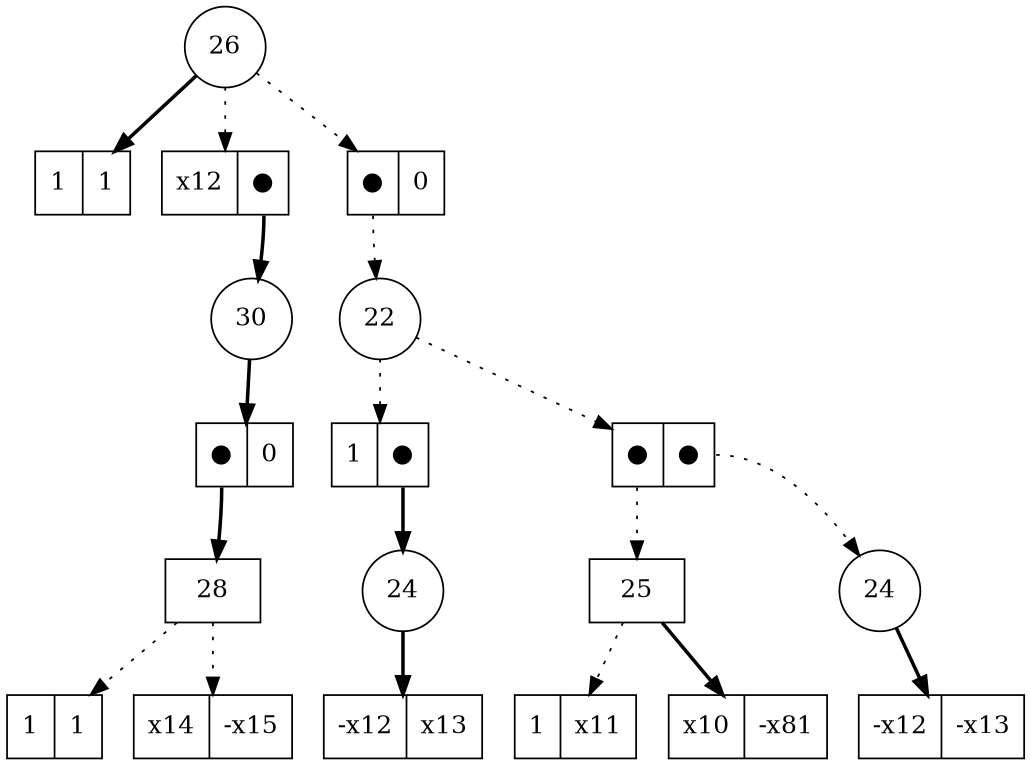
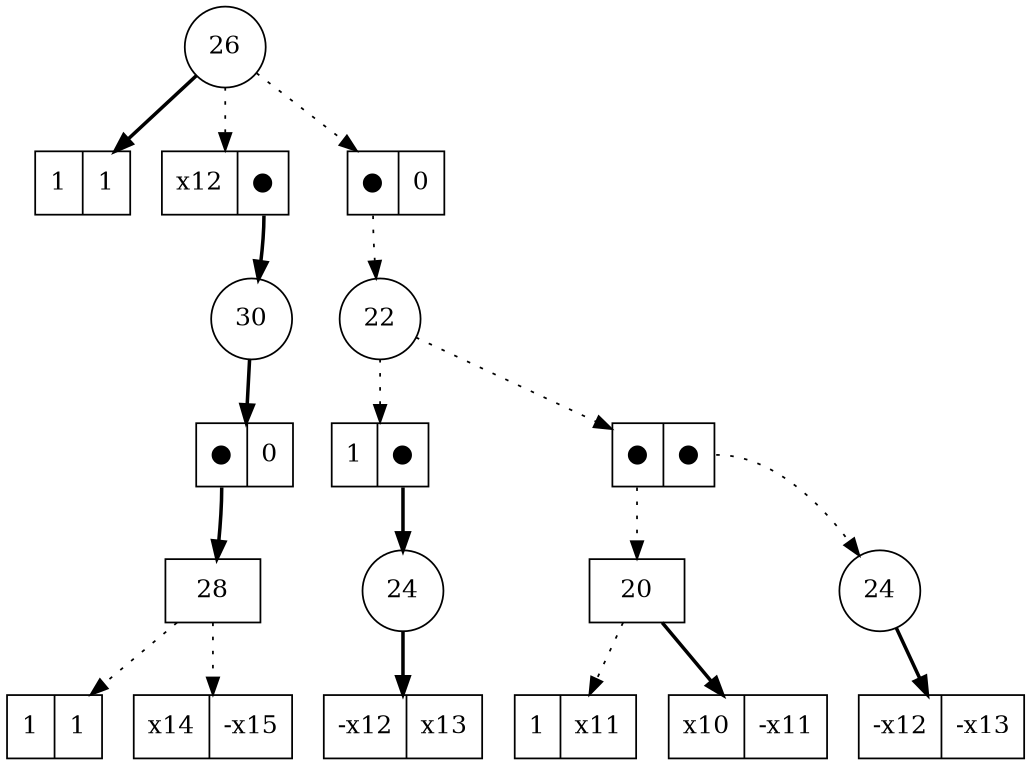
(637, 591) -> (637, 591)
(786, 726) -> (786, 726)
